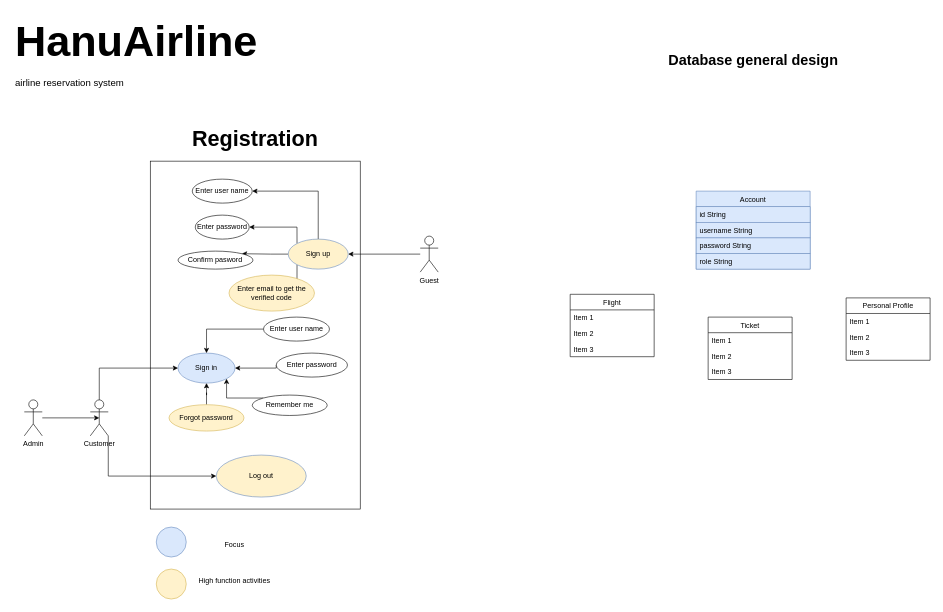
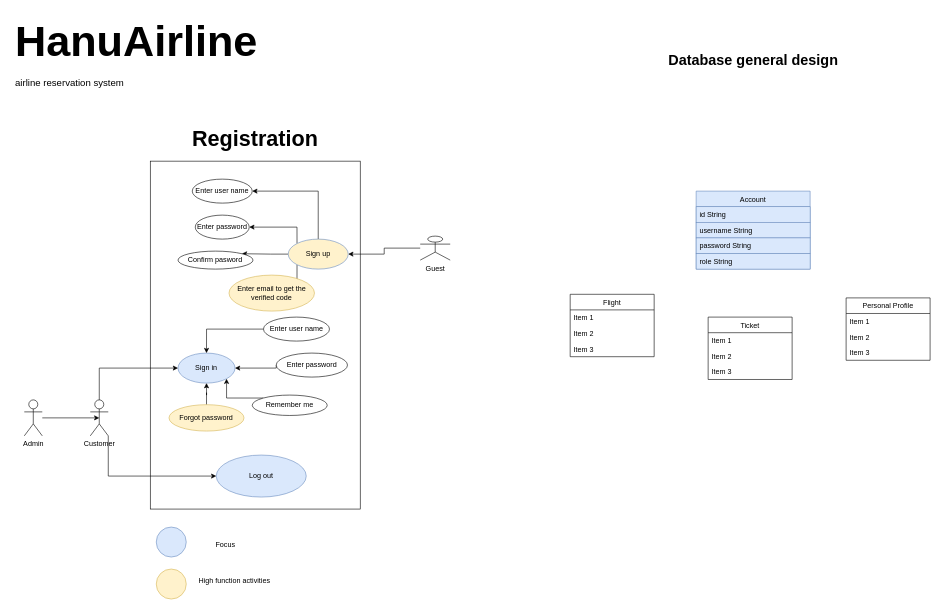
(429, 254) -> (435, 248)
(261, 476) -> (261, 476)
(234, 545) -> (225, 545)
